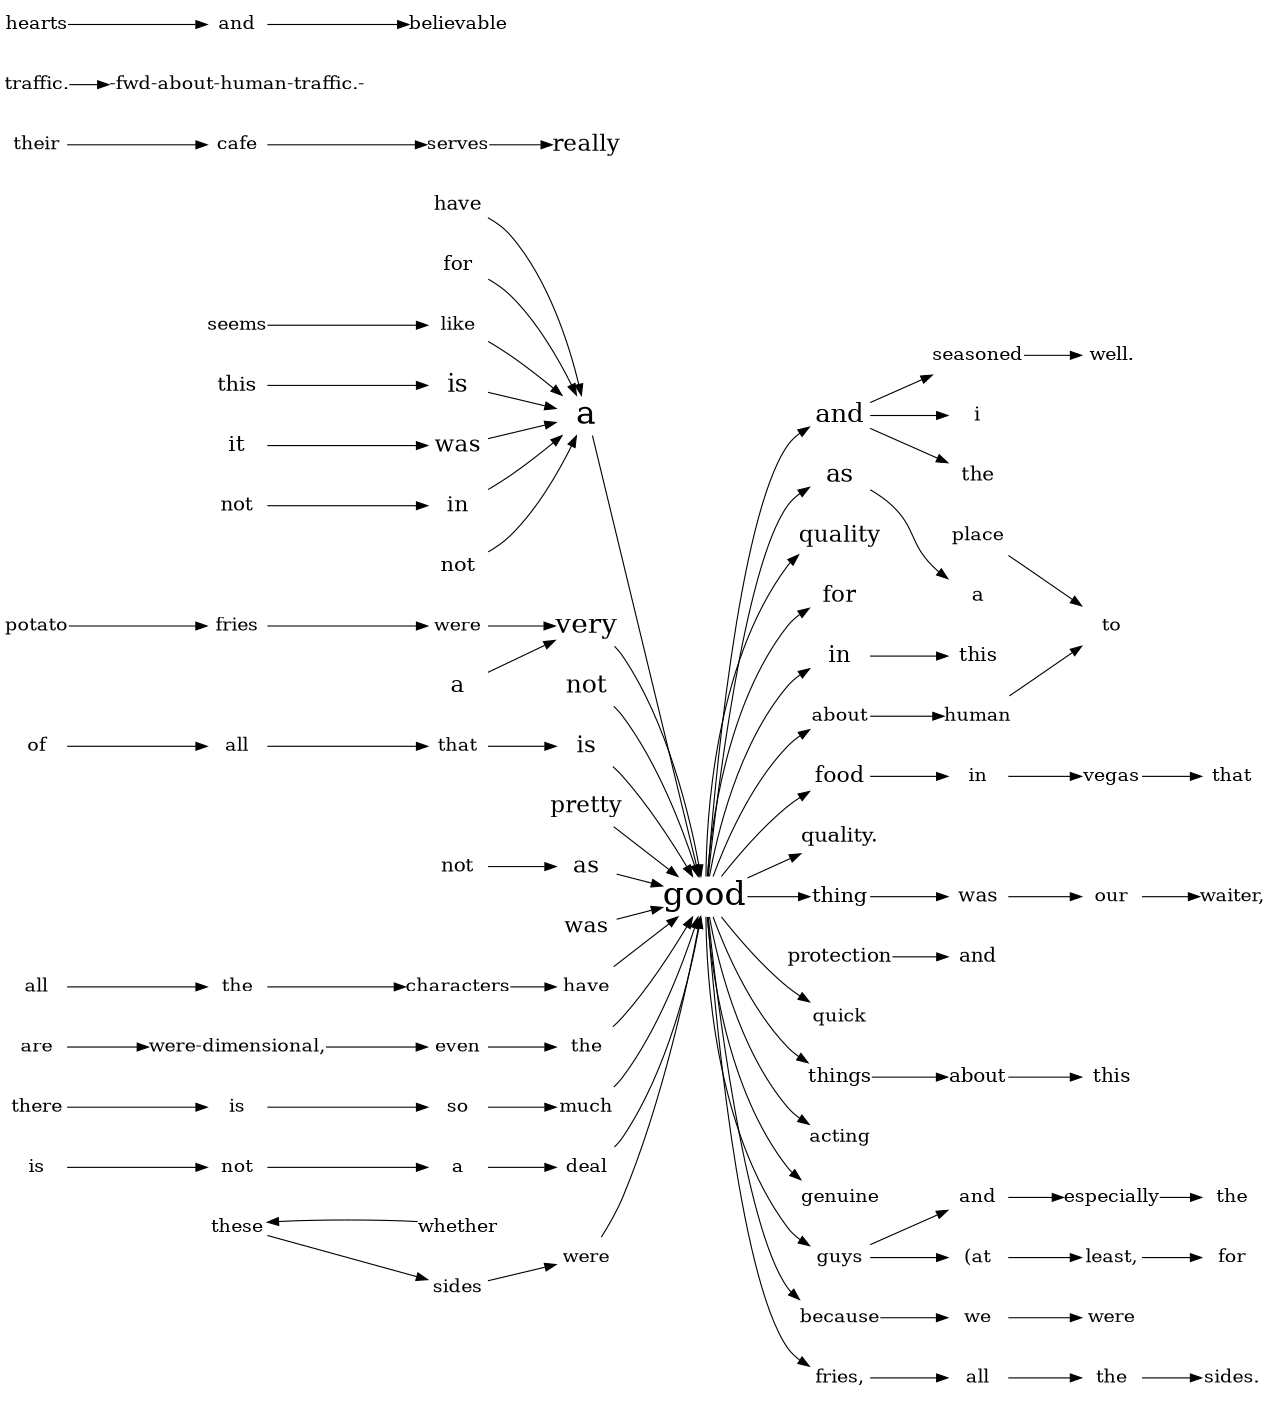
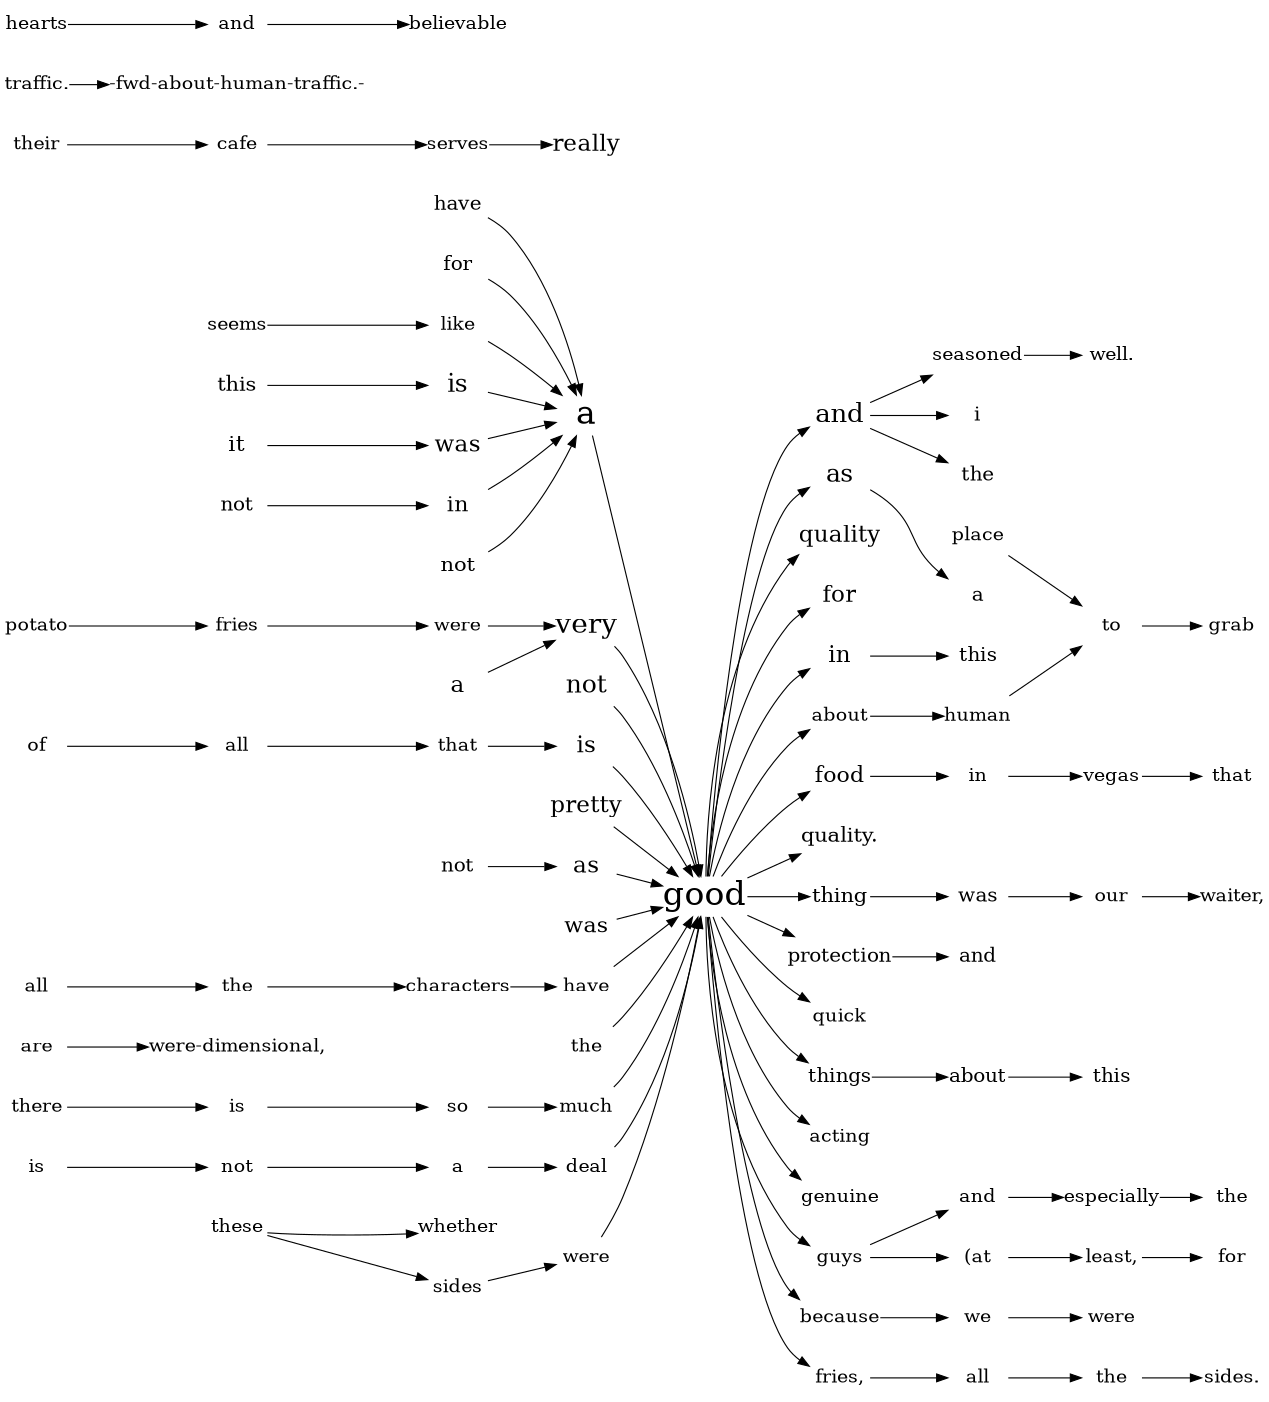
none -> (1232, 626)
none -> (766, 924)
(458, 1047) -> none
(348, 1220) -> (337, 1235)
